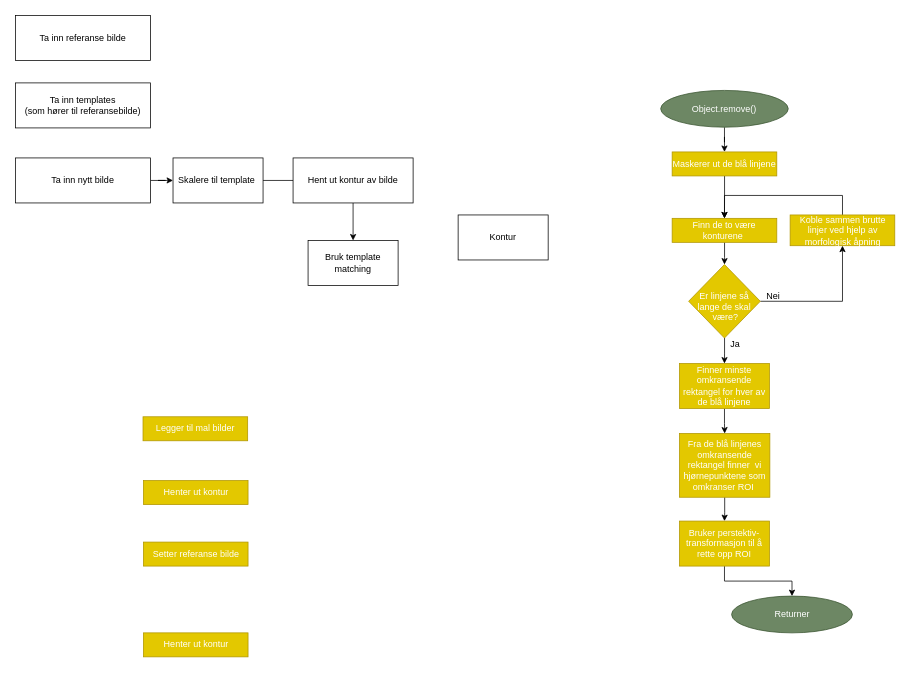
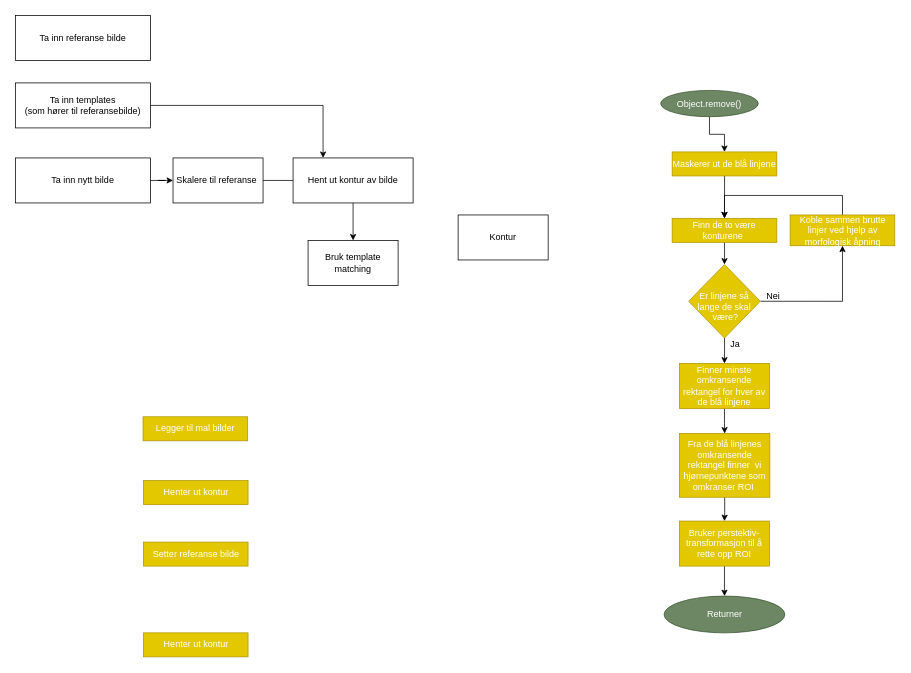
none -> (238, 105)
(724, 109) -> (709, 104)
(218, 180) -> (218, 180)
(792, 614) -> (724, 614)
